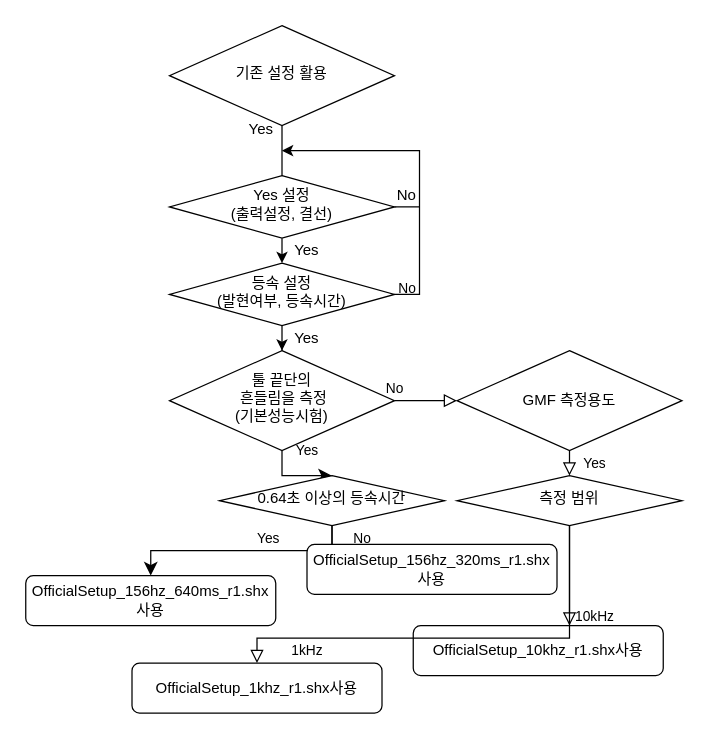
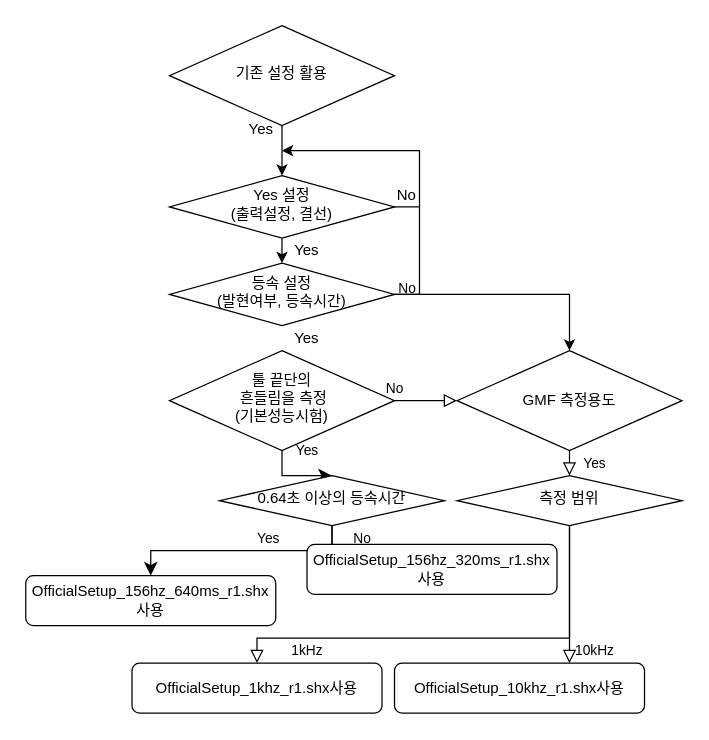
(282, 169) -> (282, 166)
(282, 343) -> (519, 294)
(538, 651) -> (519, 688)
